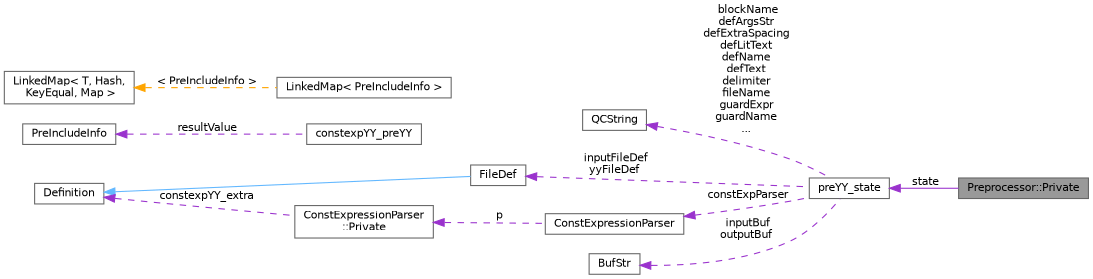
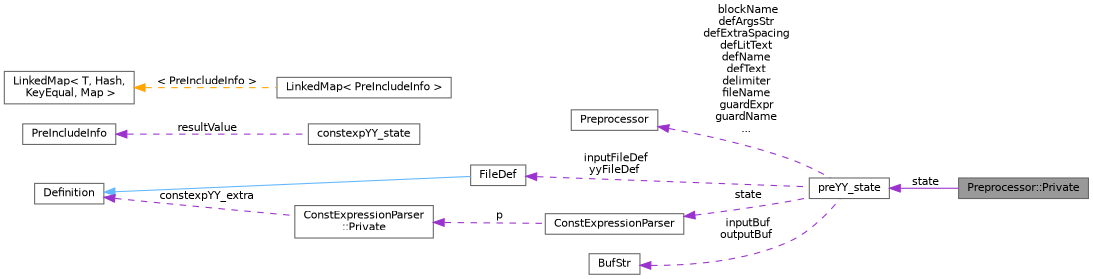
(615, 120) -> (615, 120)
(364, 134) -> (364, 134)
(747, 195) -> (747, 195)
